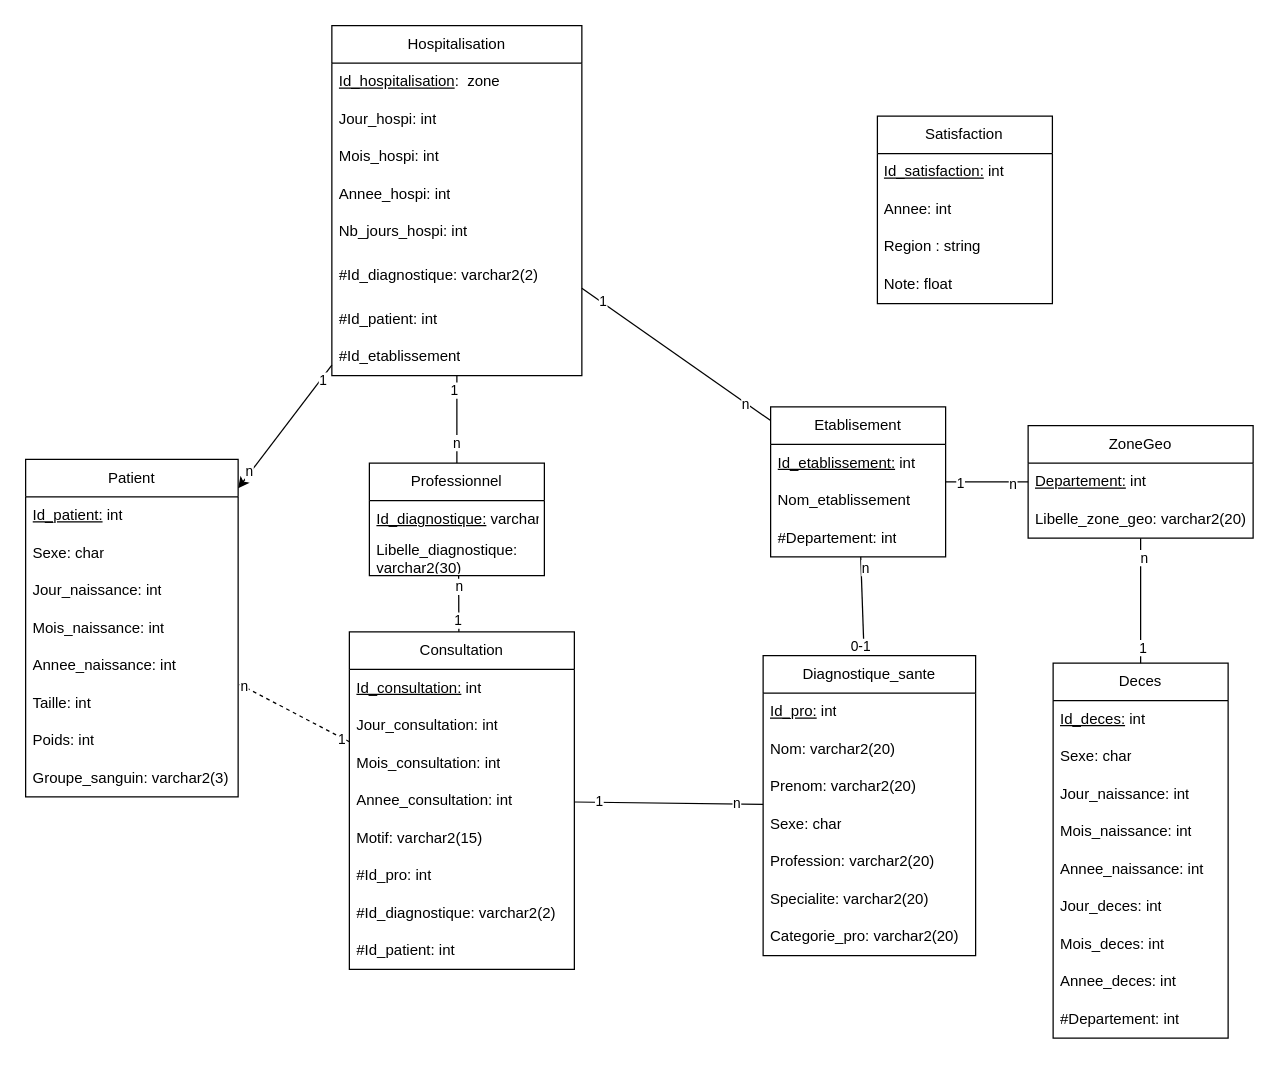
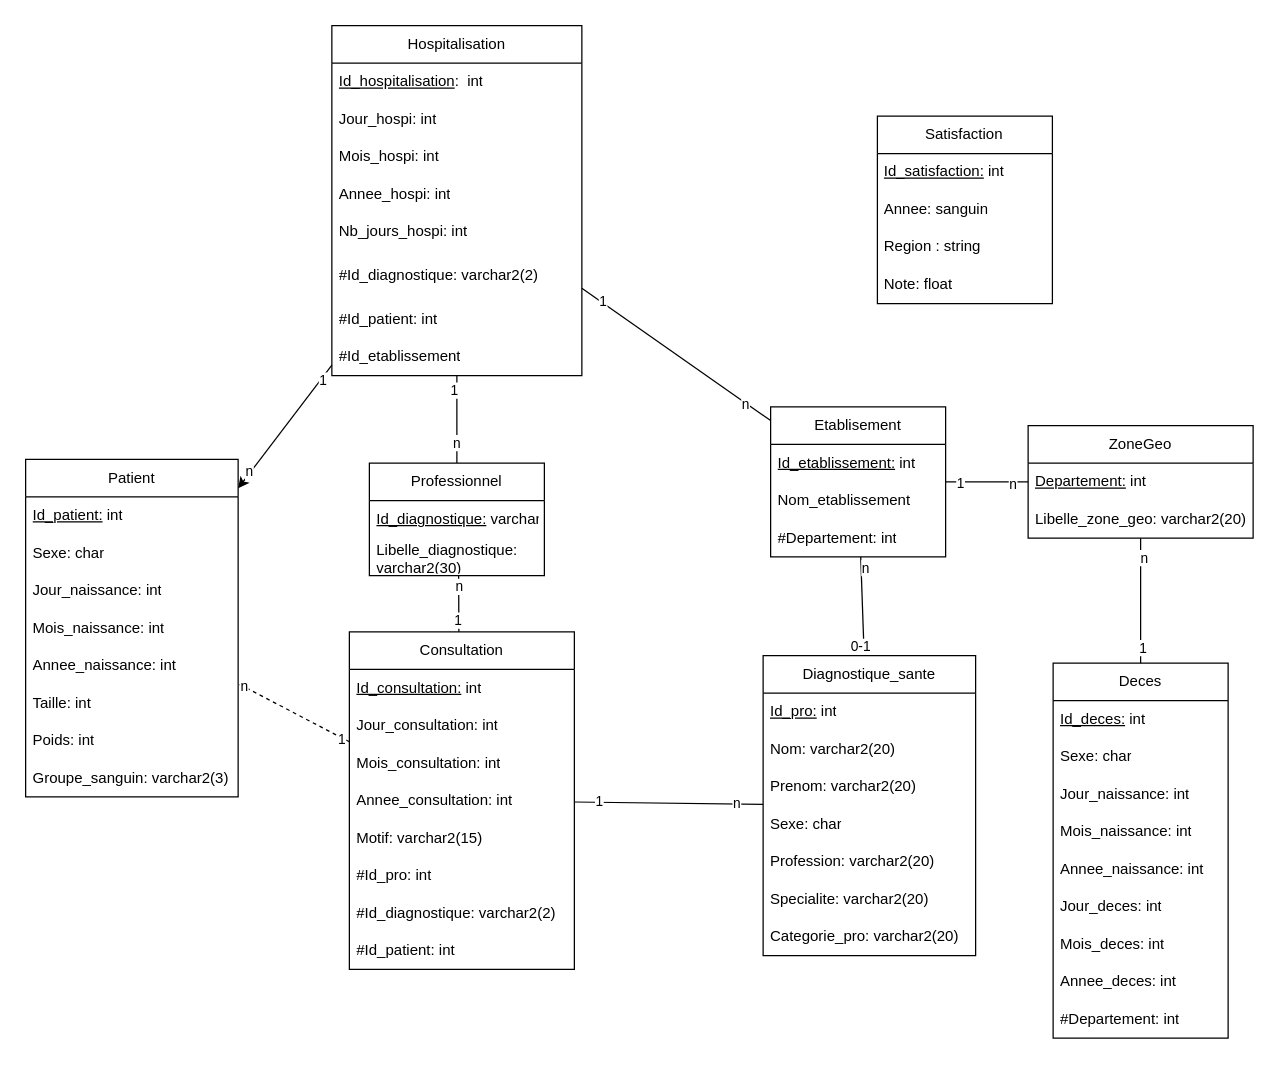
(433, 82) -> (427, 82)
(921, 209) -> (937, 209)
